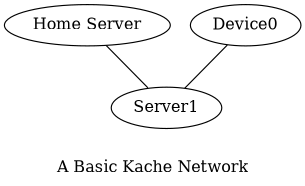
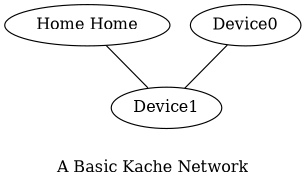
(87, 25) -> (87, 25)
(167, 108) -> (167, 108)
